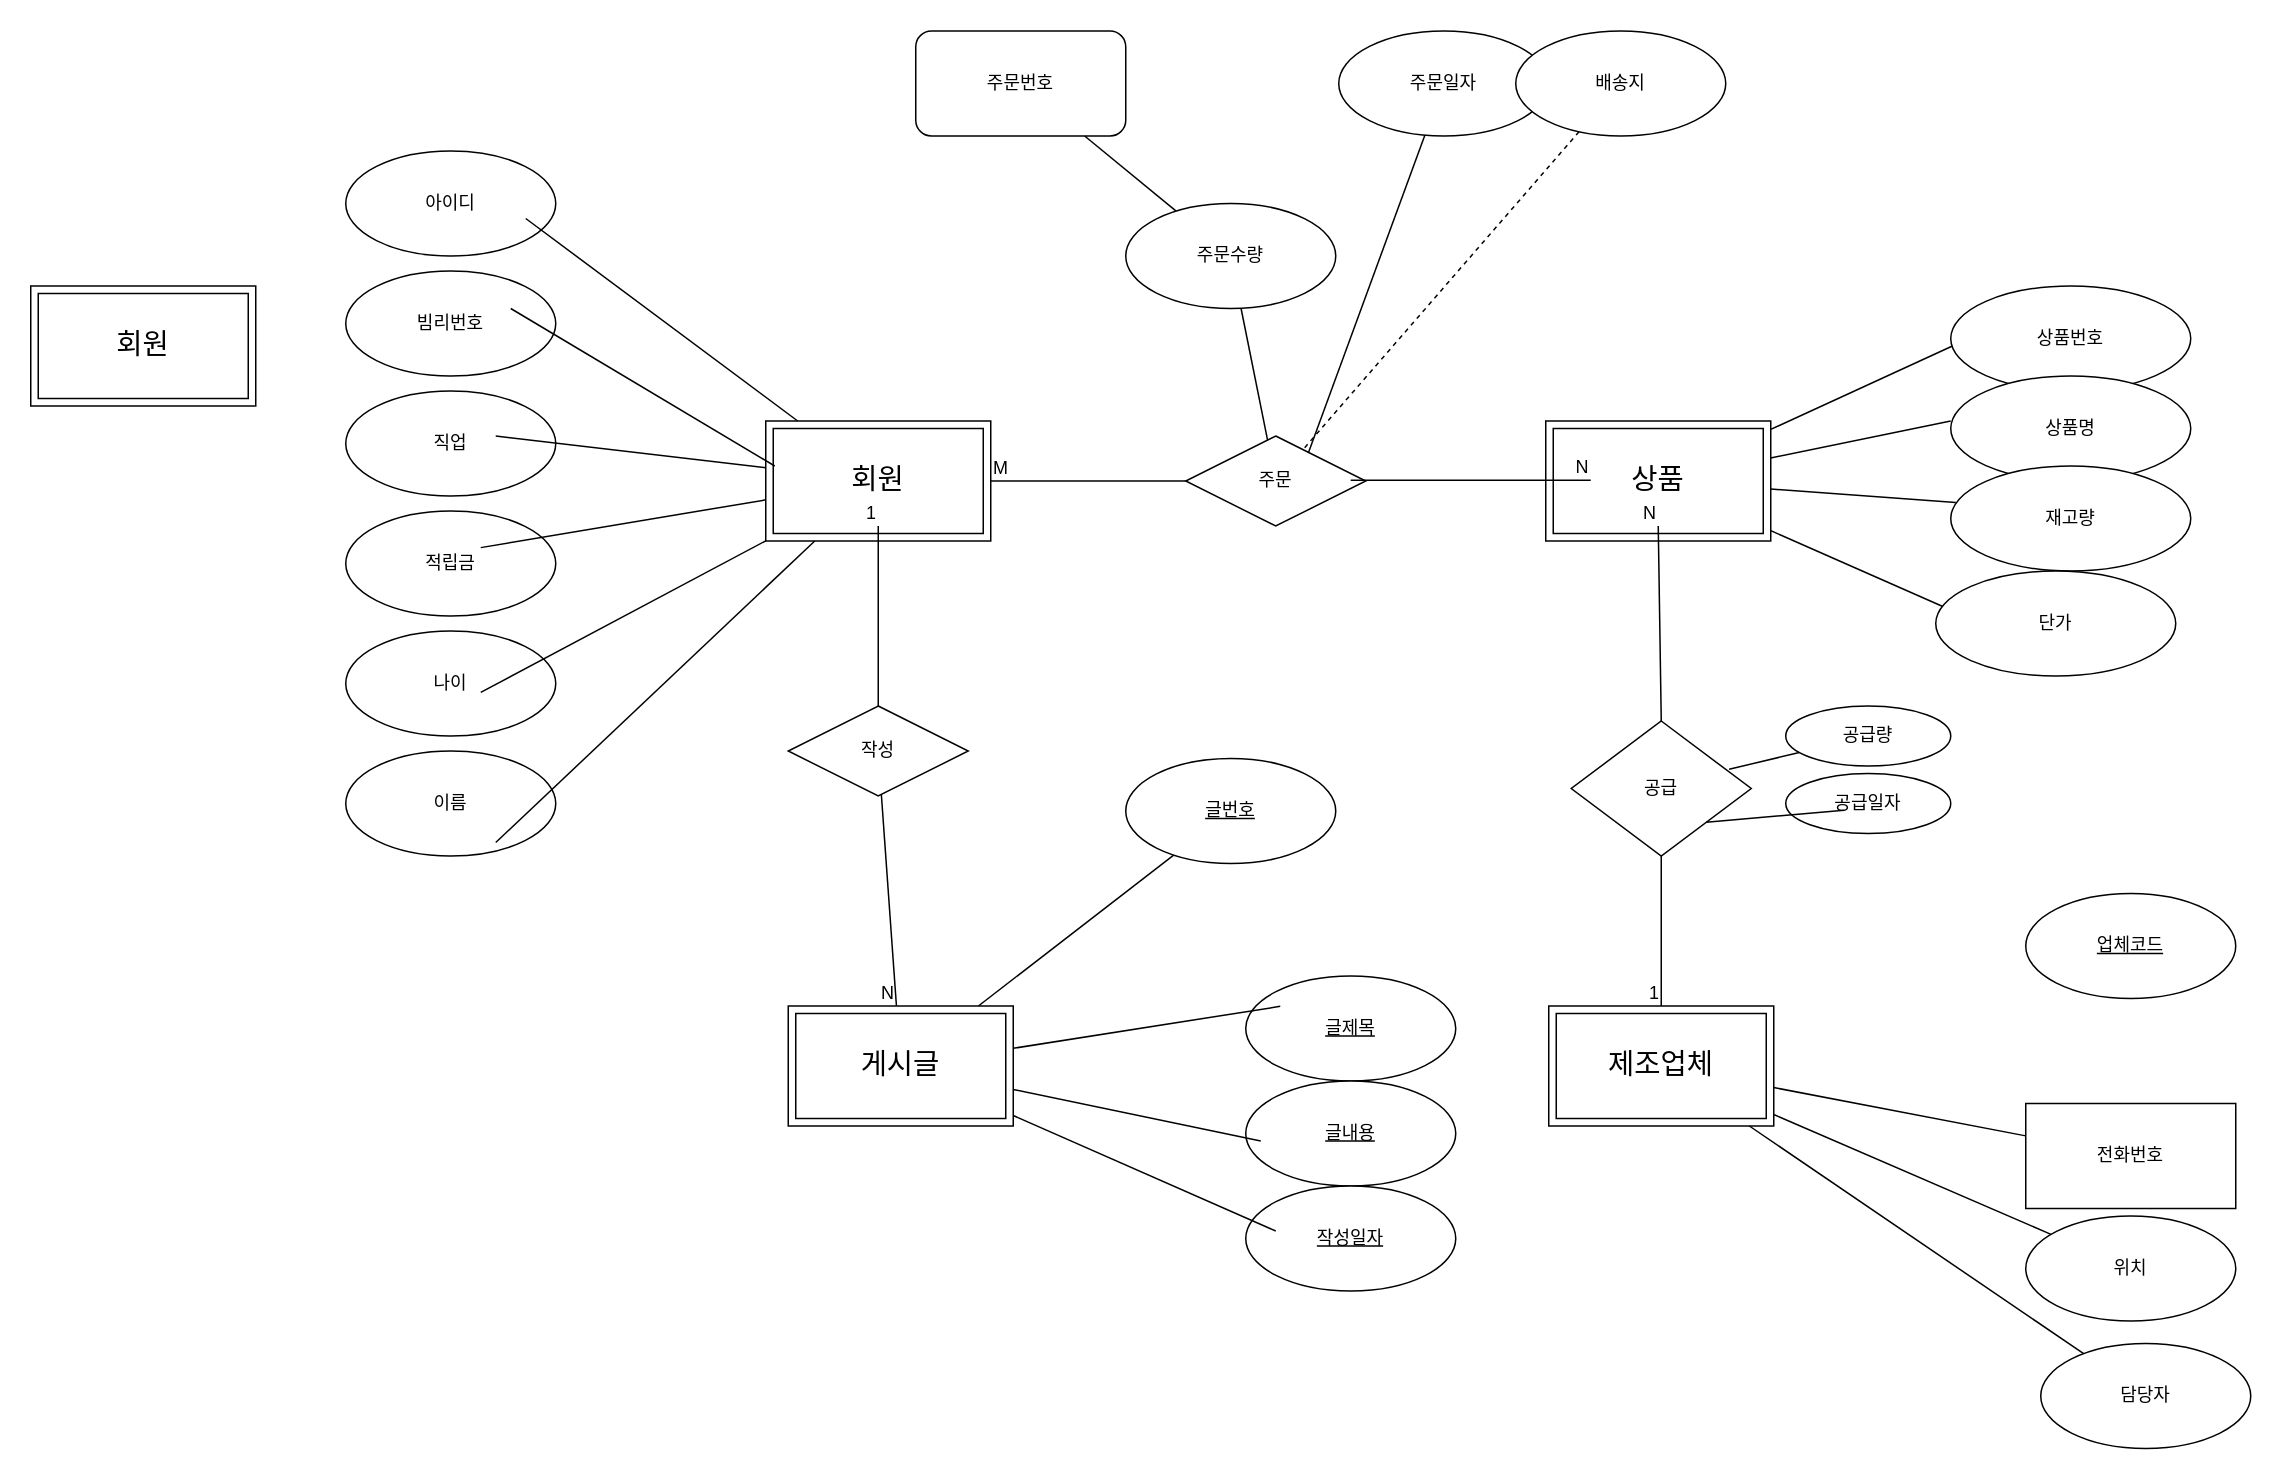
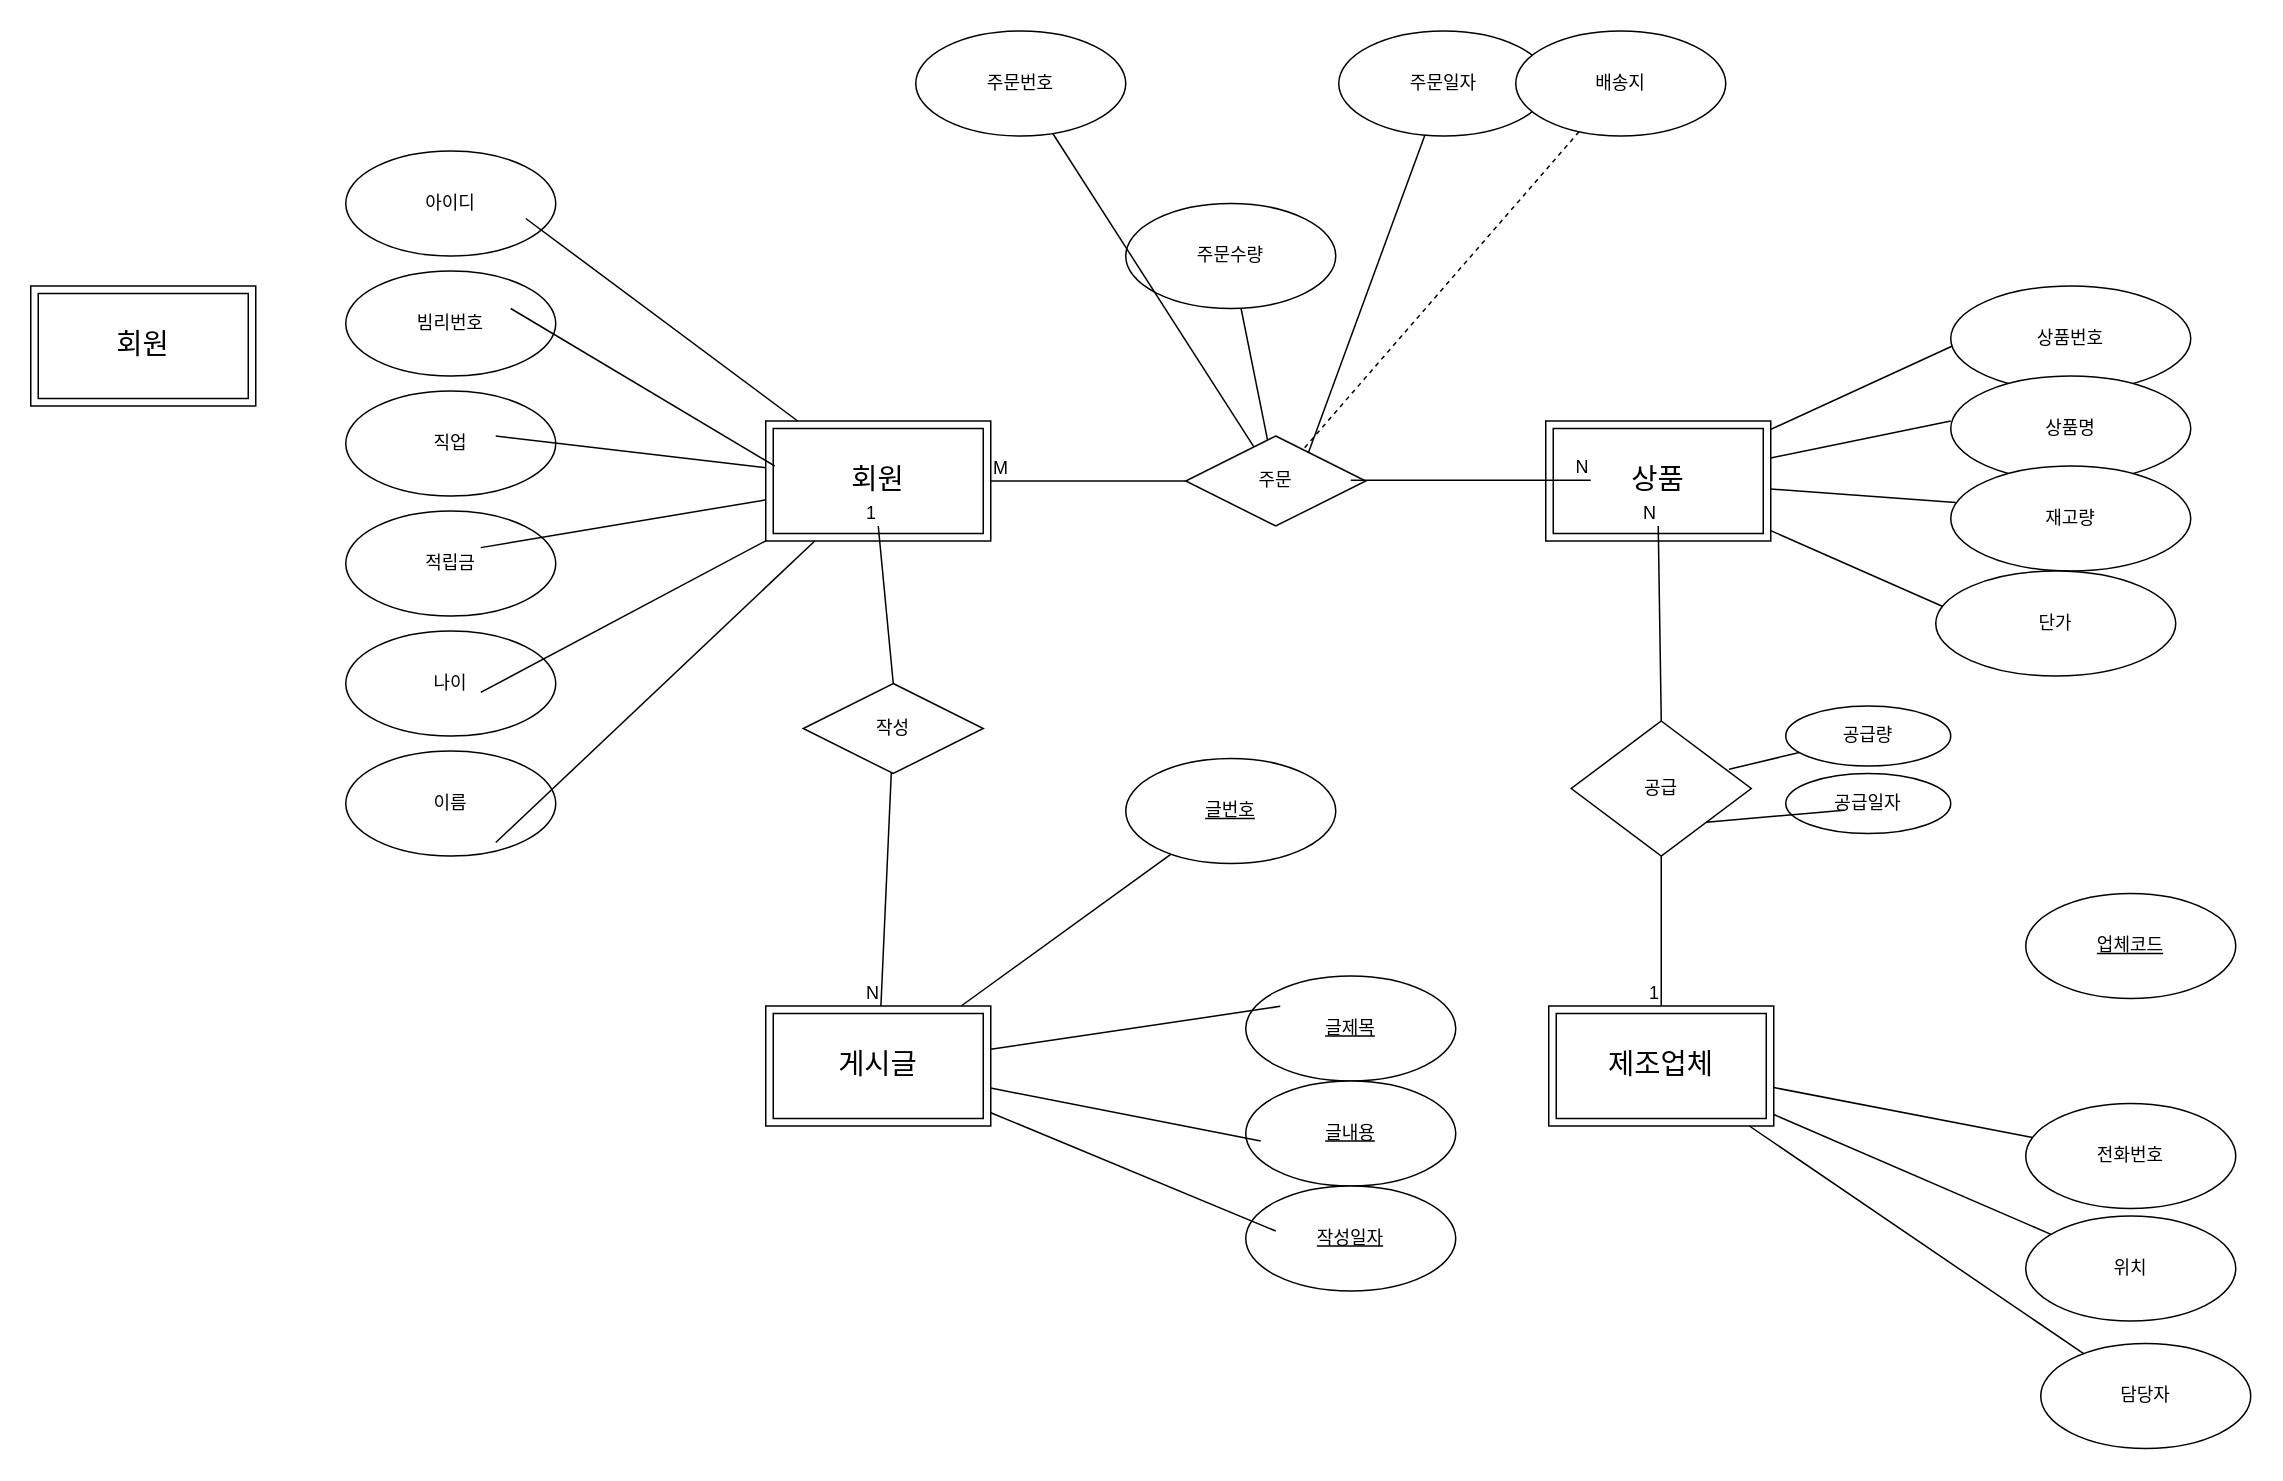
(1021, 83) -> (1021, 83)
(1130, 173) -> (1153, 290)
(878, 751) -> (893, 728)
(901, 1066) -> (878, 1066)
(2131, 1156) -> (2131, 1156)
